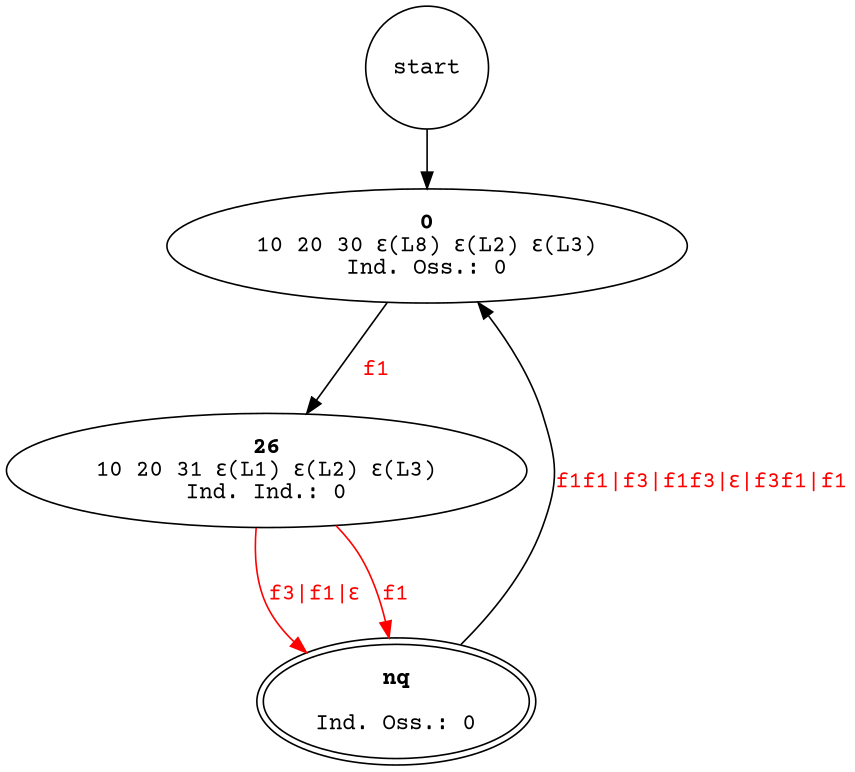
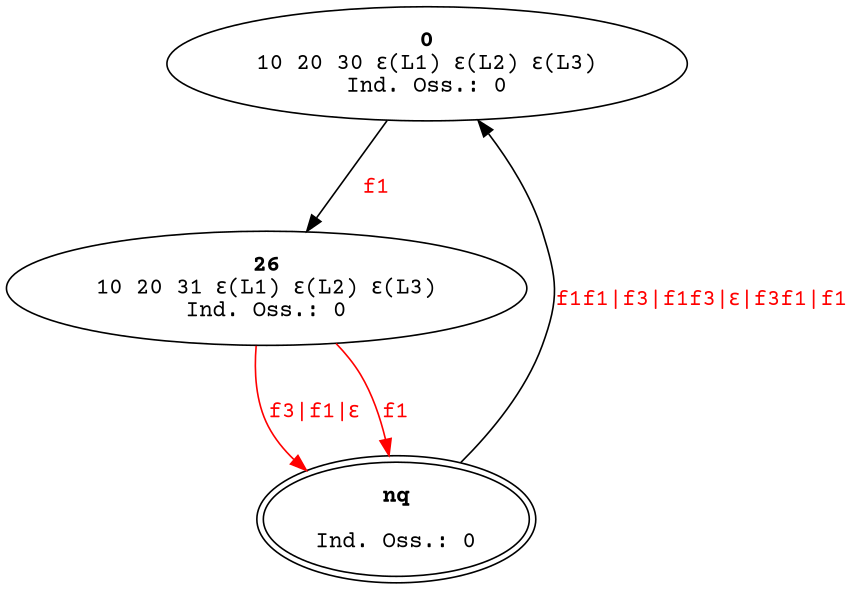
(427, 68) -> none
(427, 244) -> (427, 62)
(267, 492) -> (267, 309)
